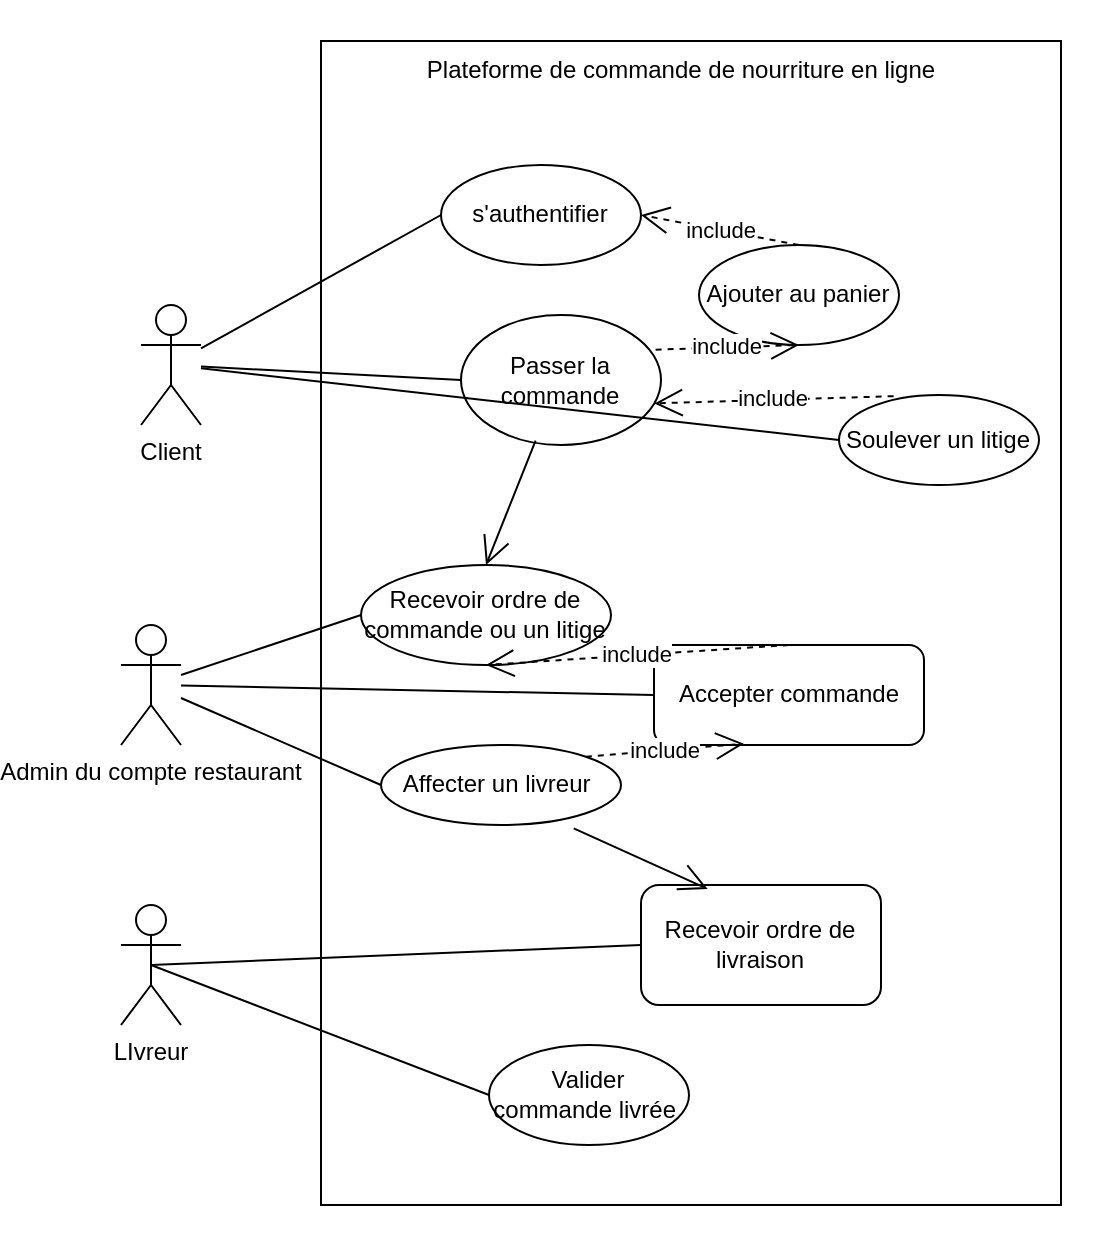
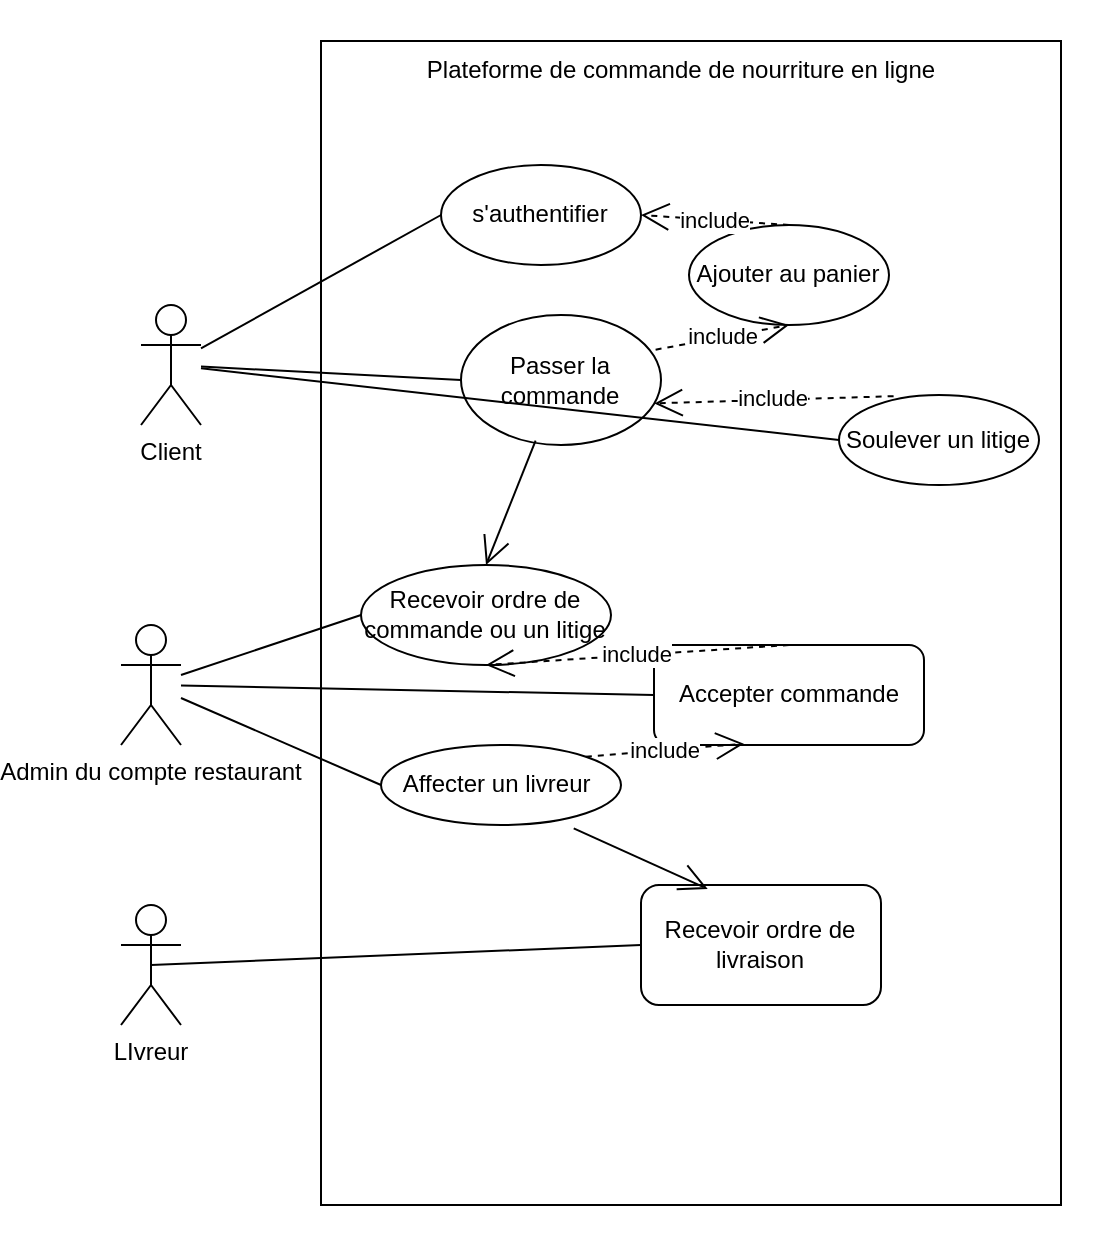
(799, 295) -> (789, 275)
(323, 1031) -> none
(589, 1095) -> none
